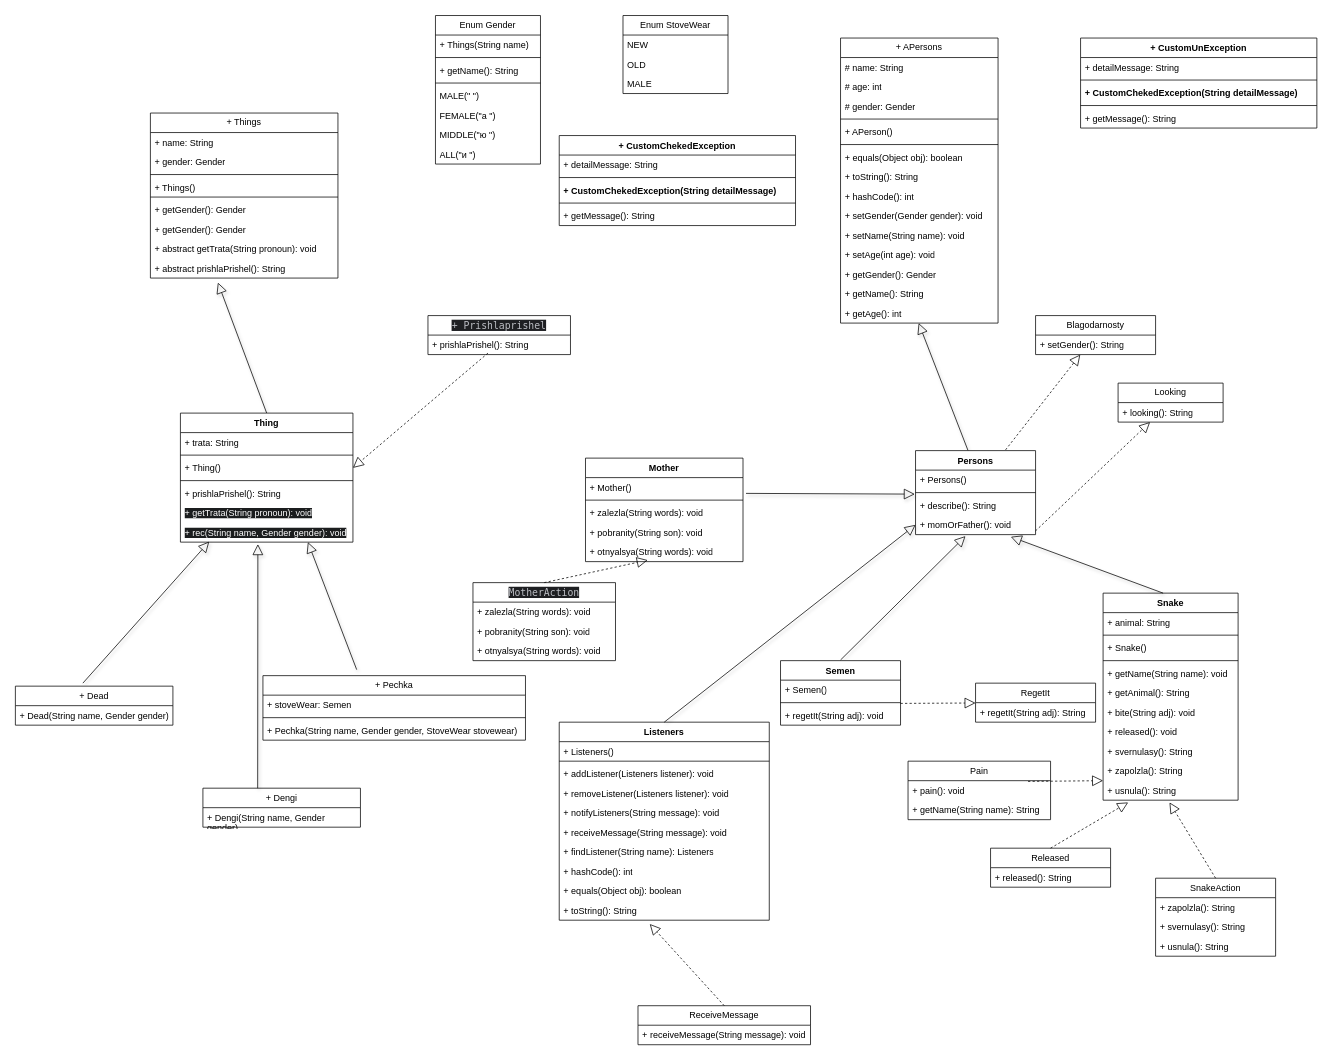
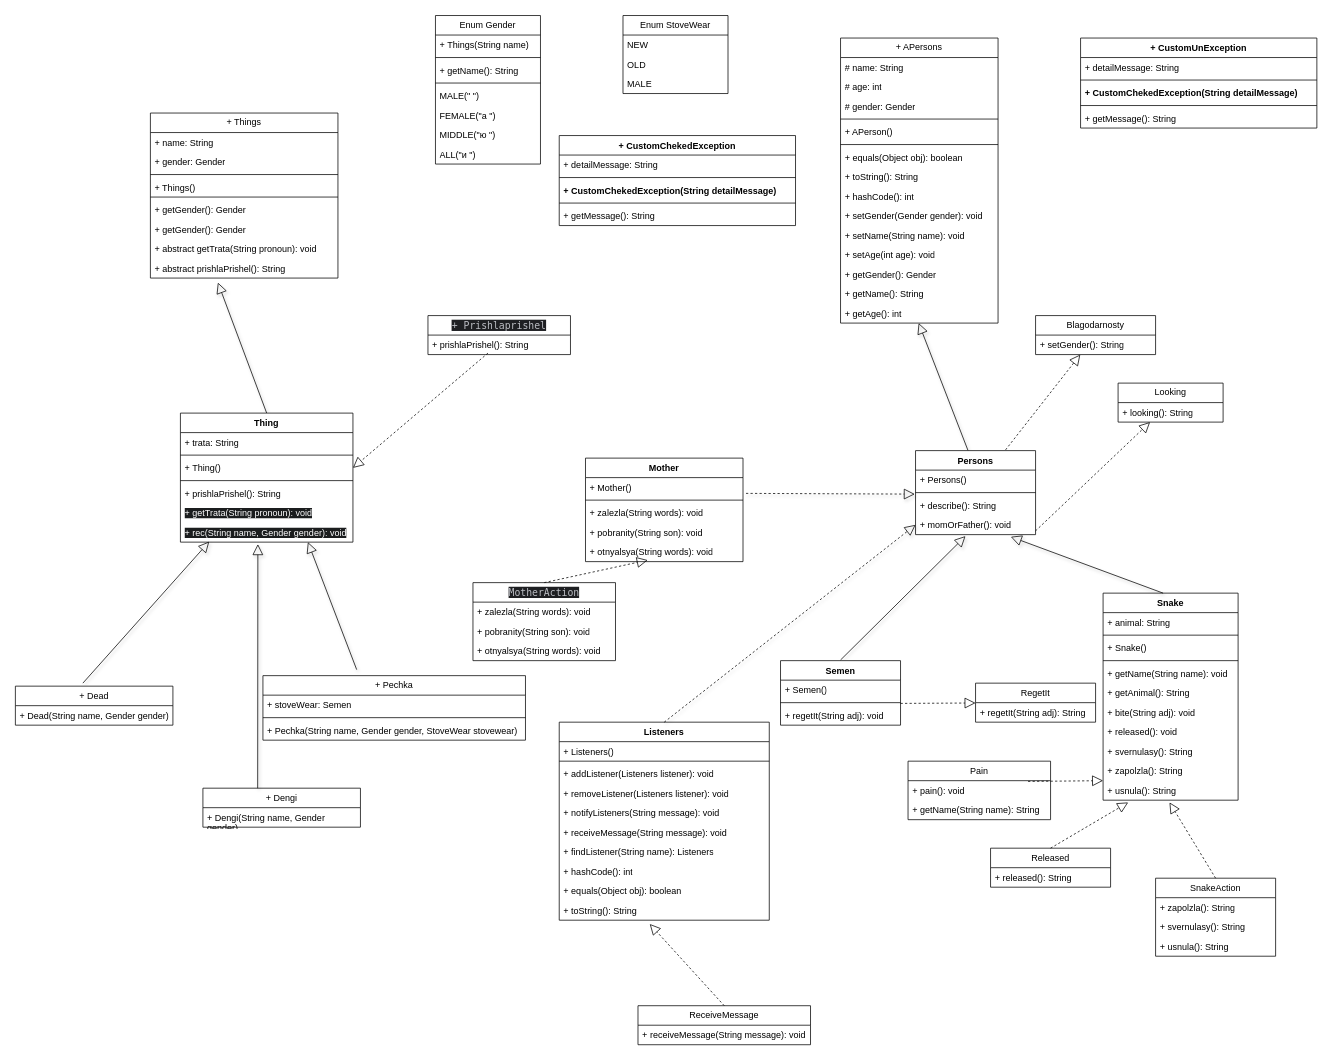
(825, 493) -> (825, 493)
(785, 627) -> (785, 627)
